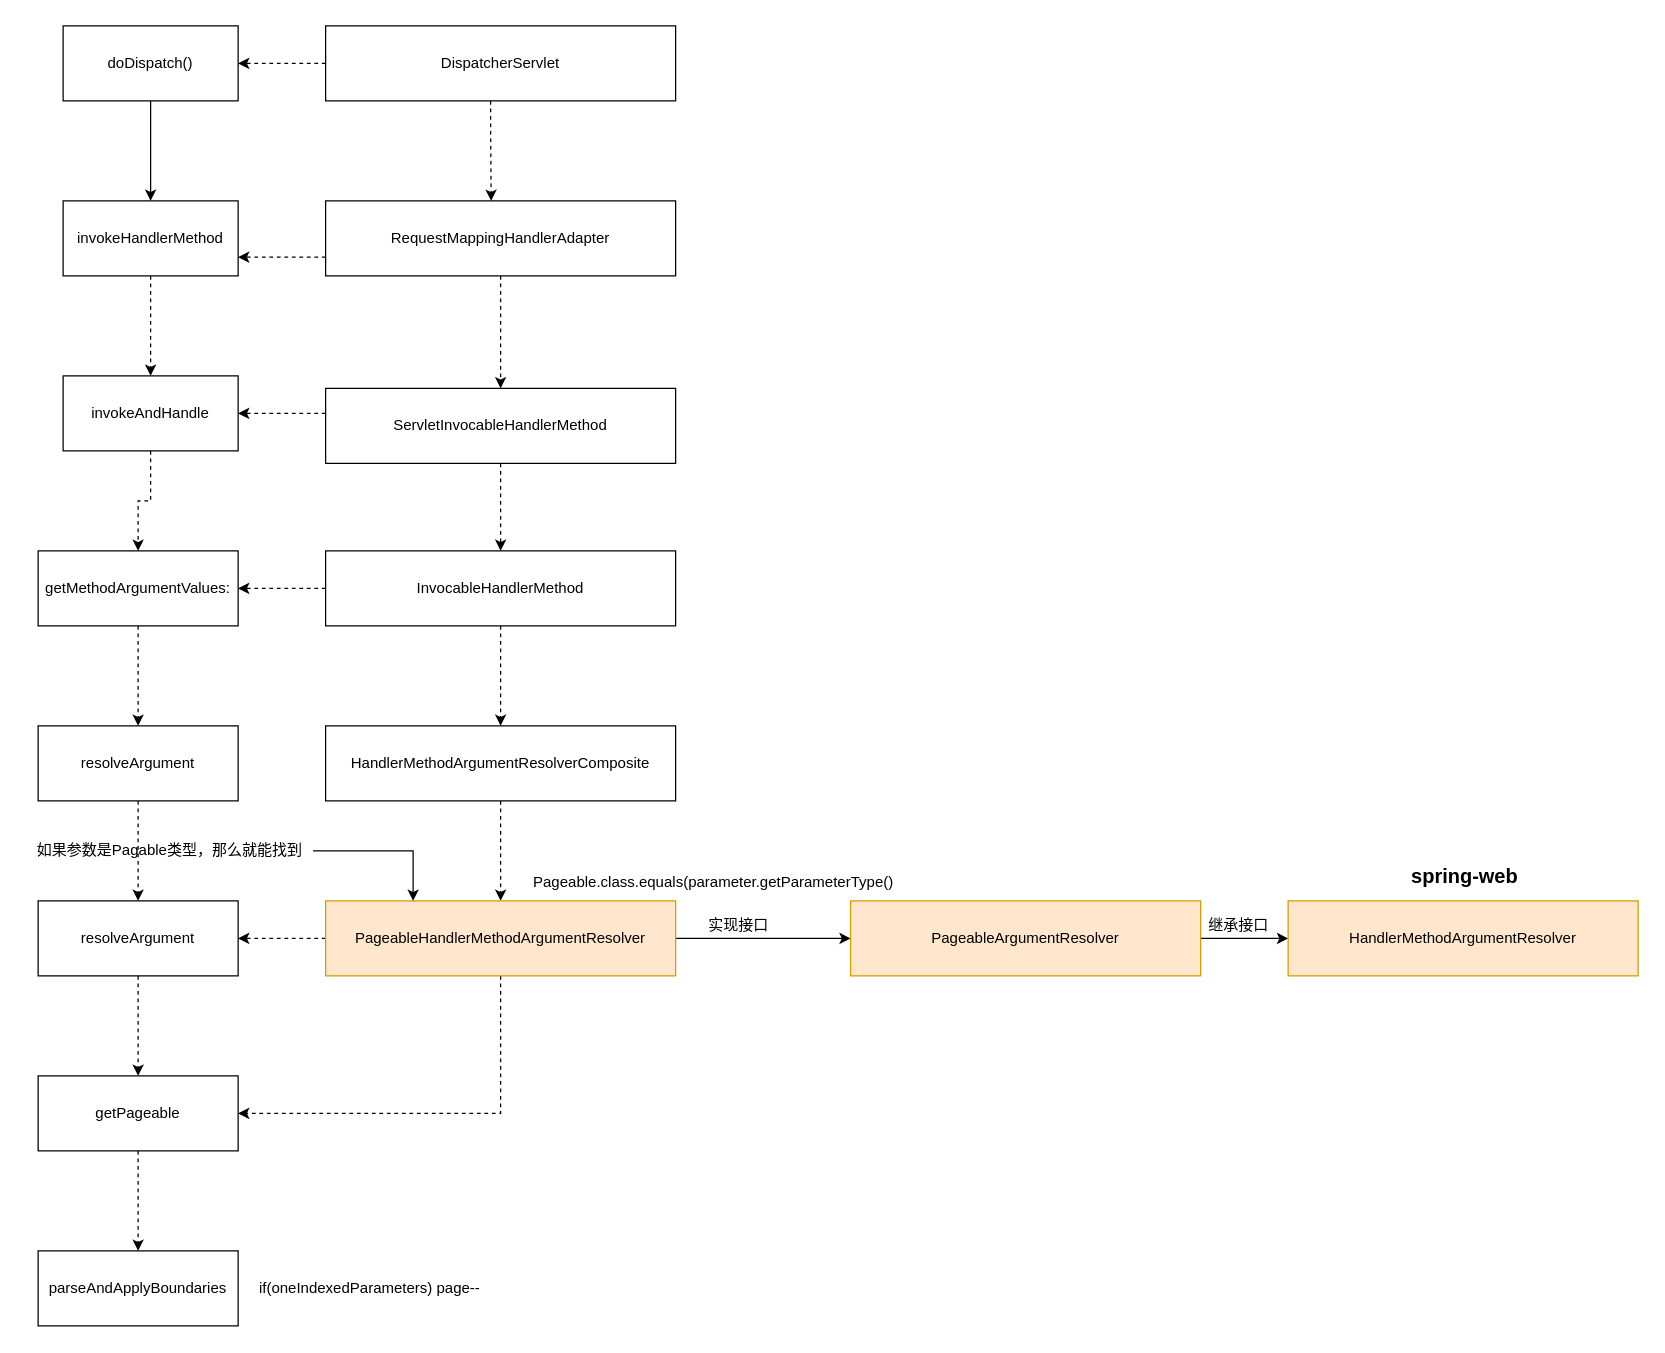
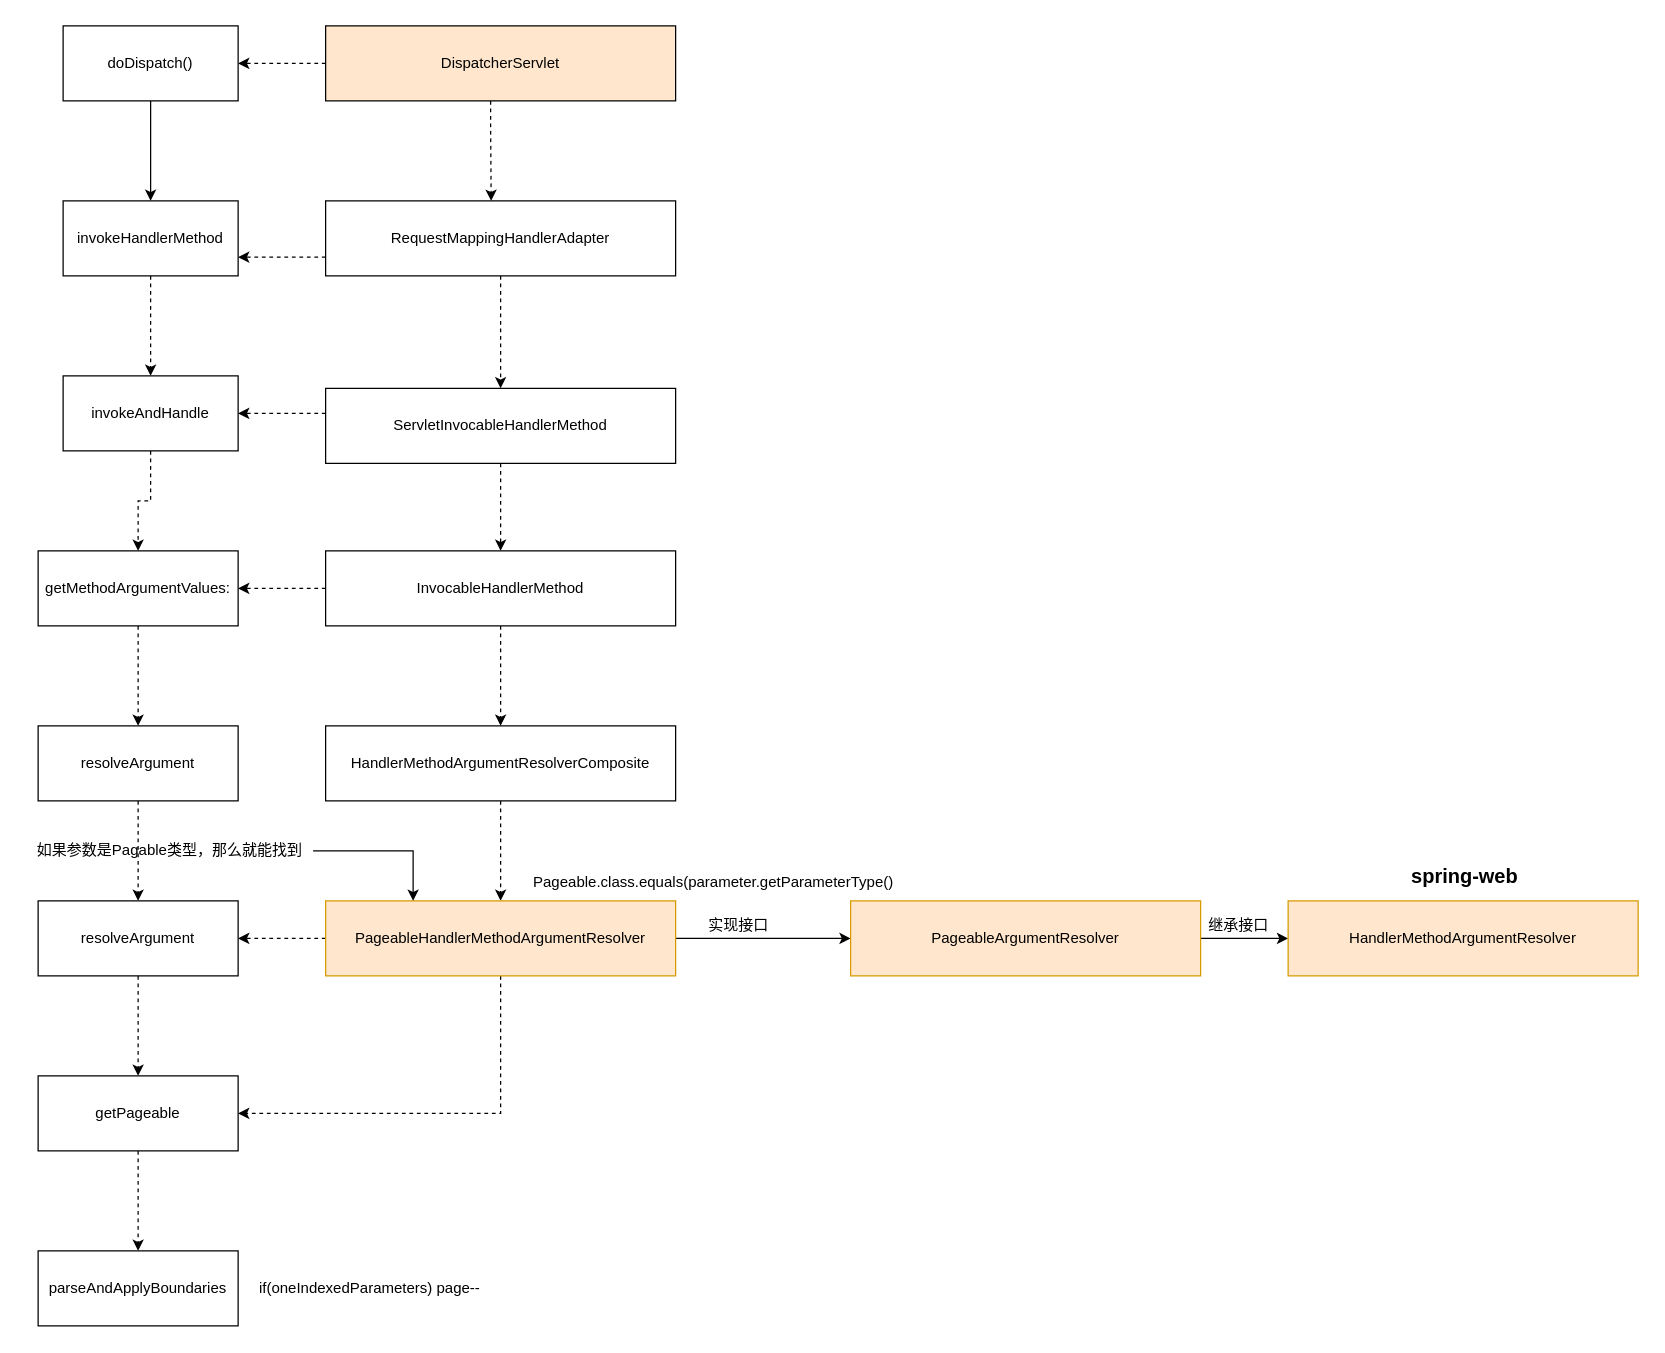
(501, 63) -> (501, 63)
